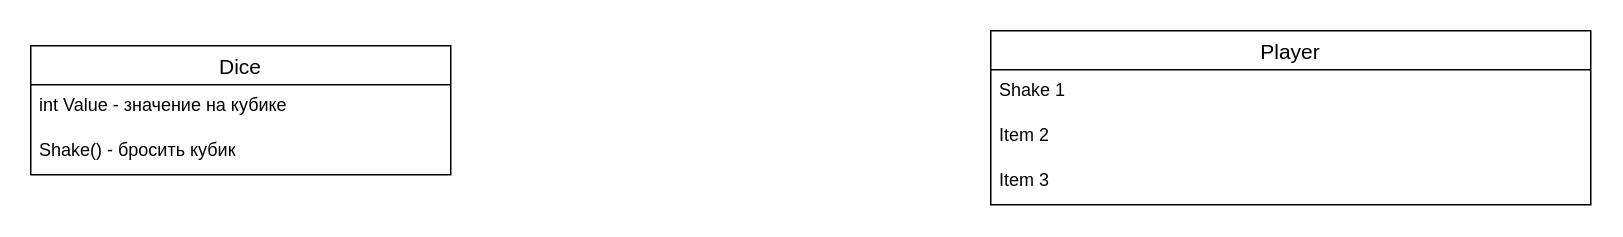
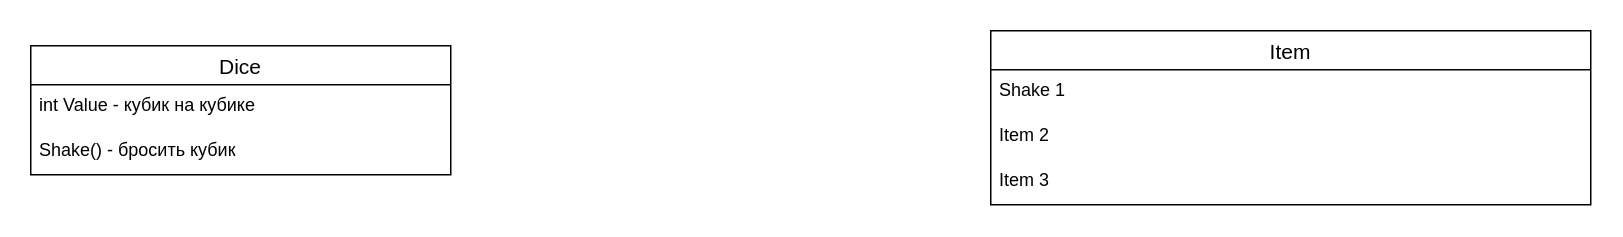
(1290, 52) -> (1290, 52)
(175, 106) -> (159, 106)
